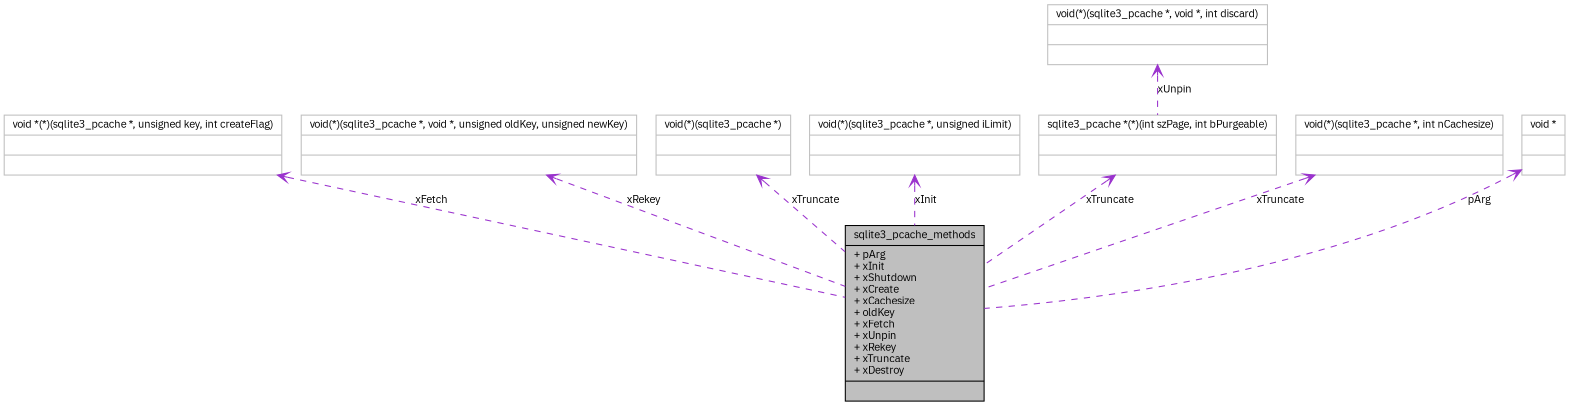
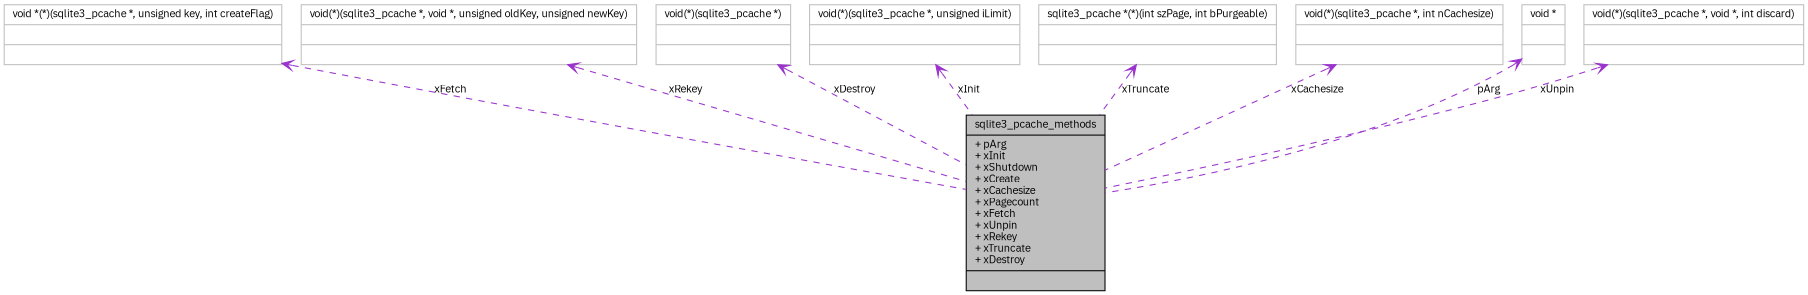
(1158, 95) -> (1427, 116)
(816, 200) -> (855, 90)
(1281, 200) -> (1317, 90)
(875, 313) -> (1007, 202)
